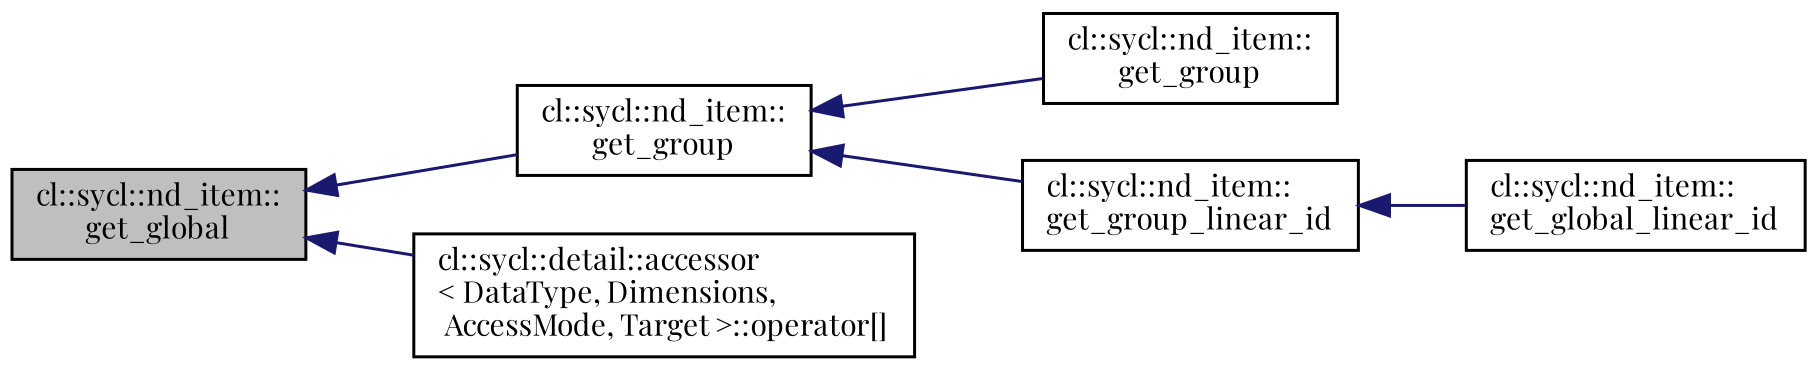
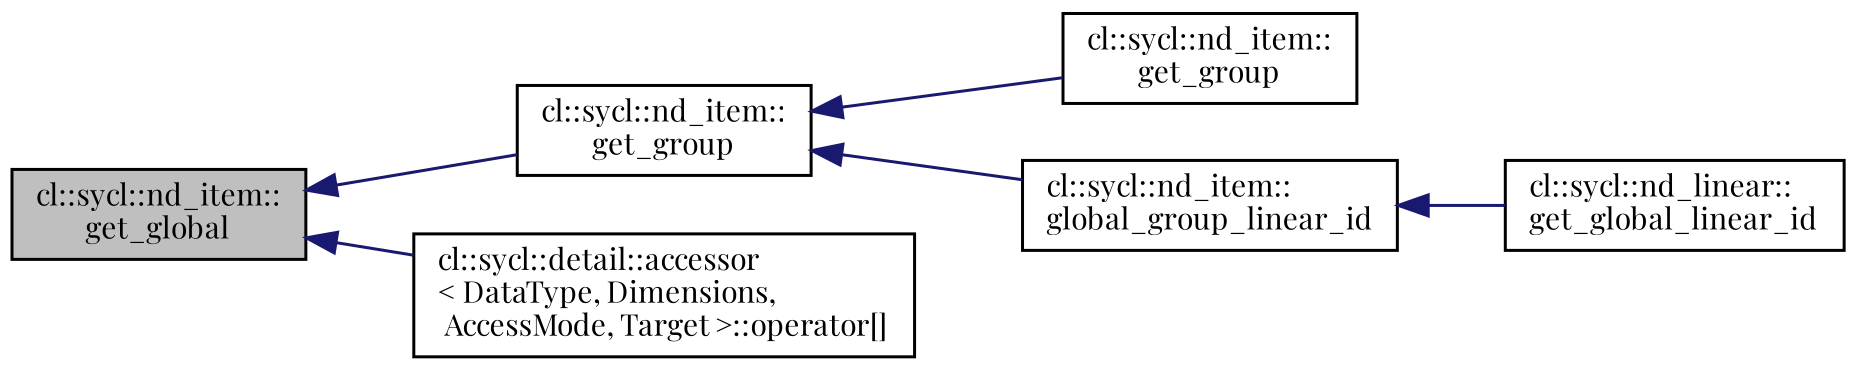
(1190, 205) -> (1210, 205)
(1636, 205) -> (1675, 205)
